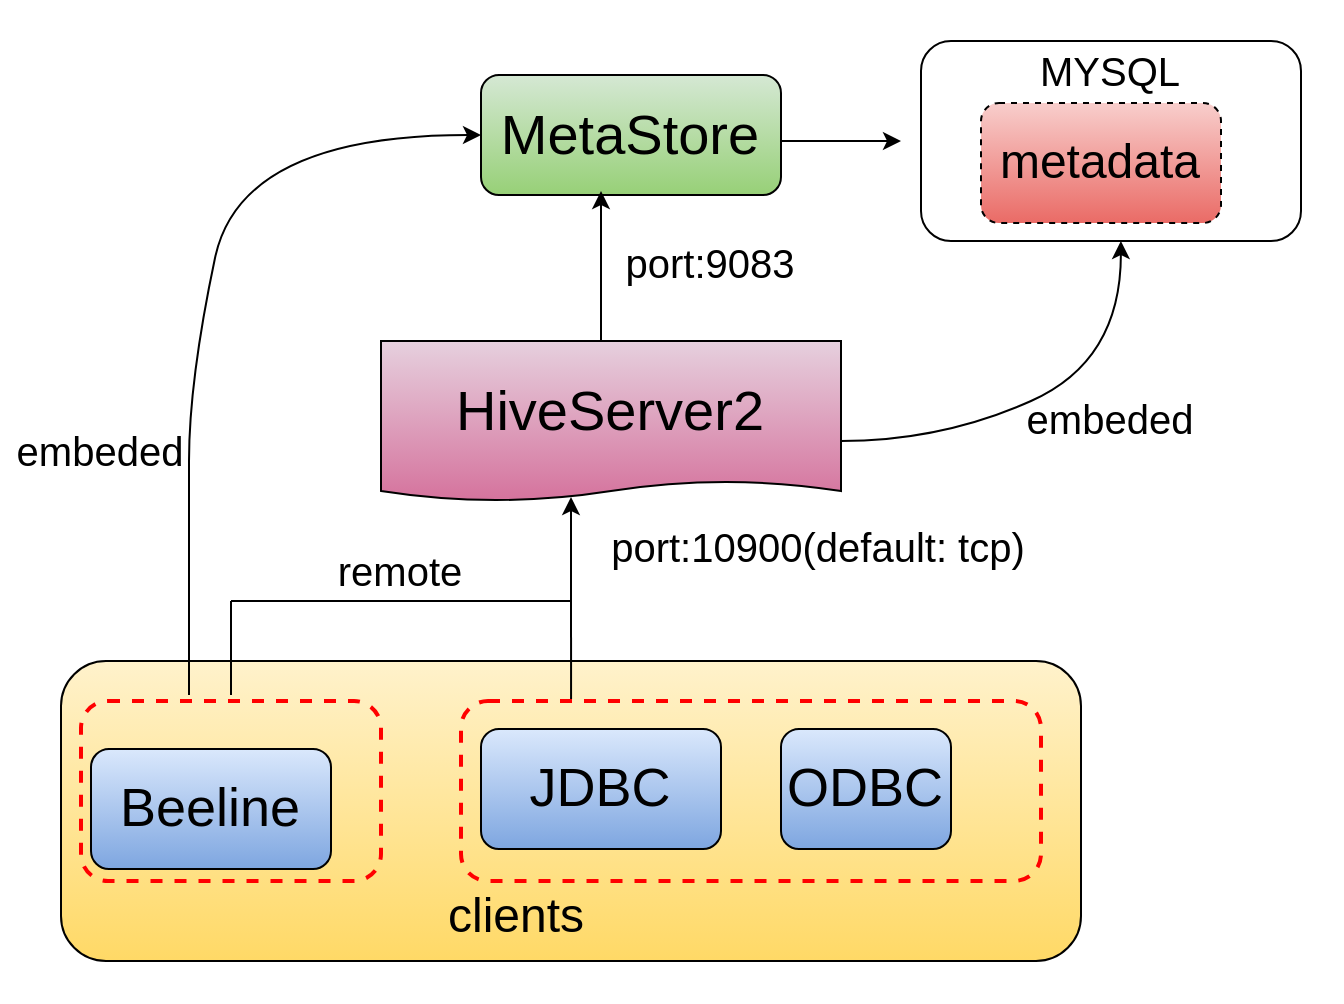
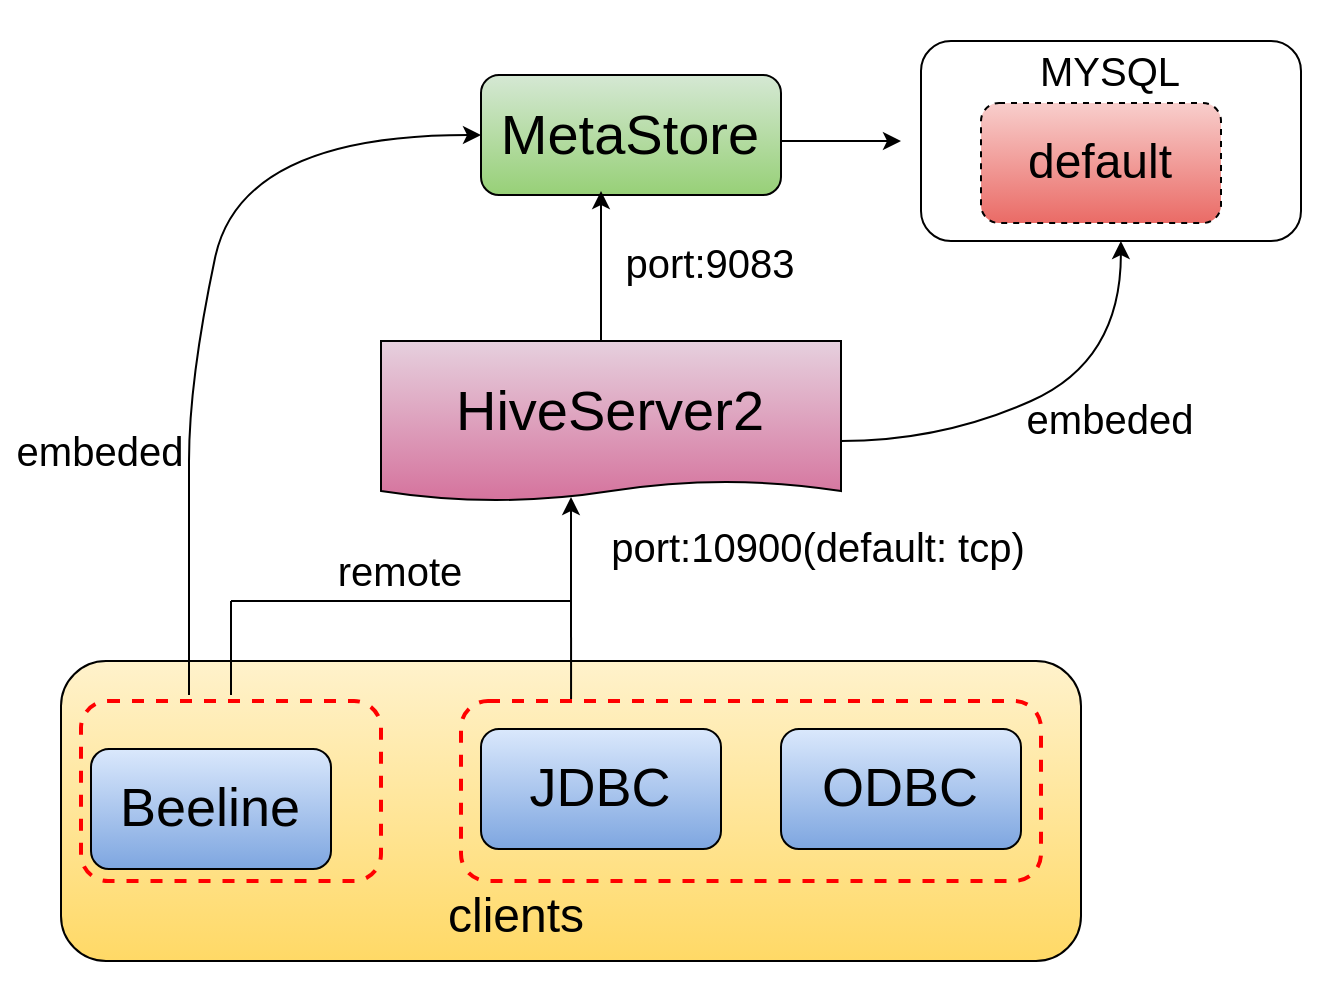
(1101, 163) -> (1101, 163)
(866, 789) -> (901, 789)
